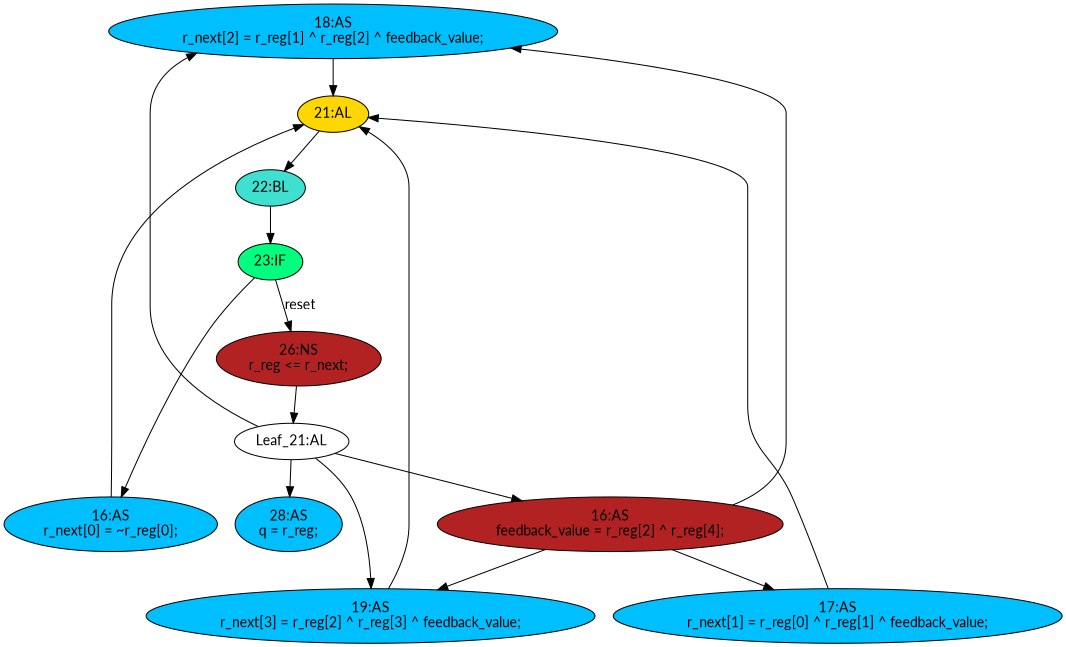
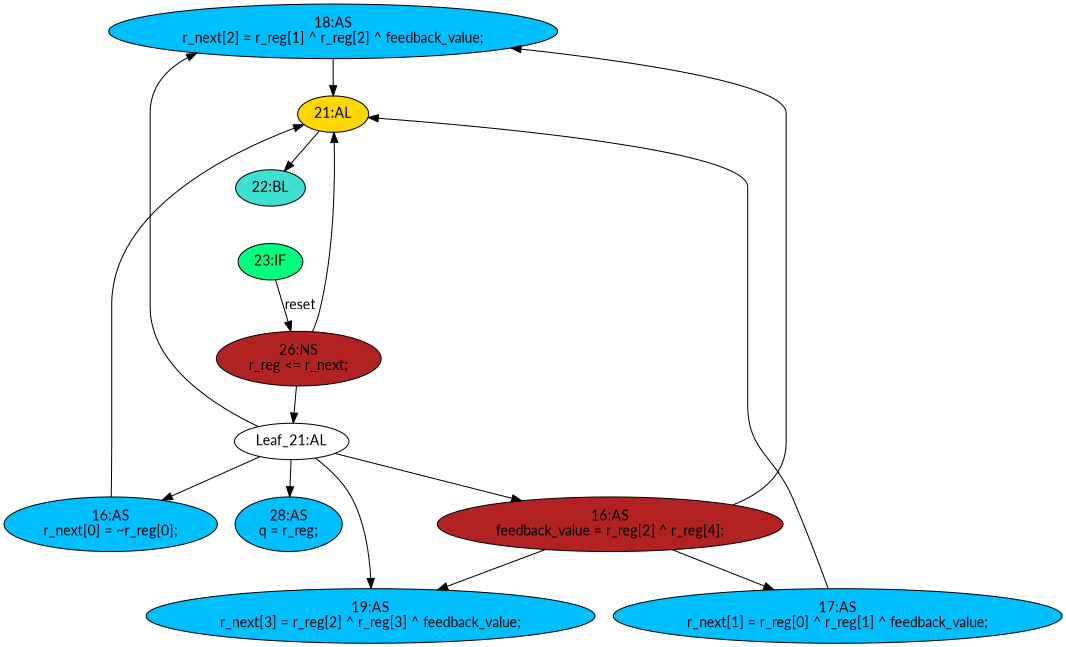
(270, 220) -> none
(409, 354) -> (331, 238)
(177, 382) -> (216, 476)
